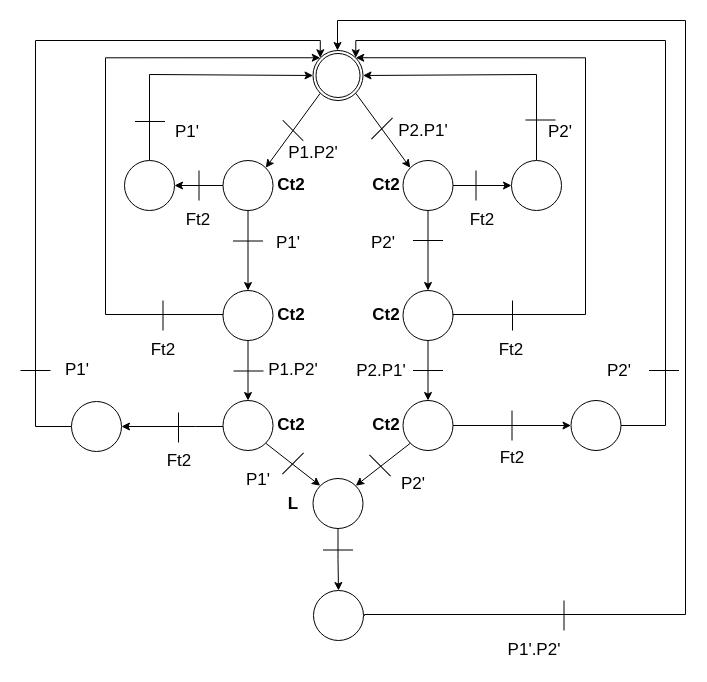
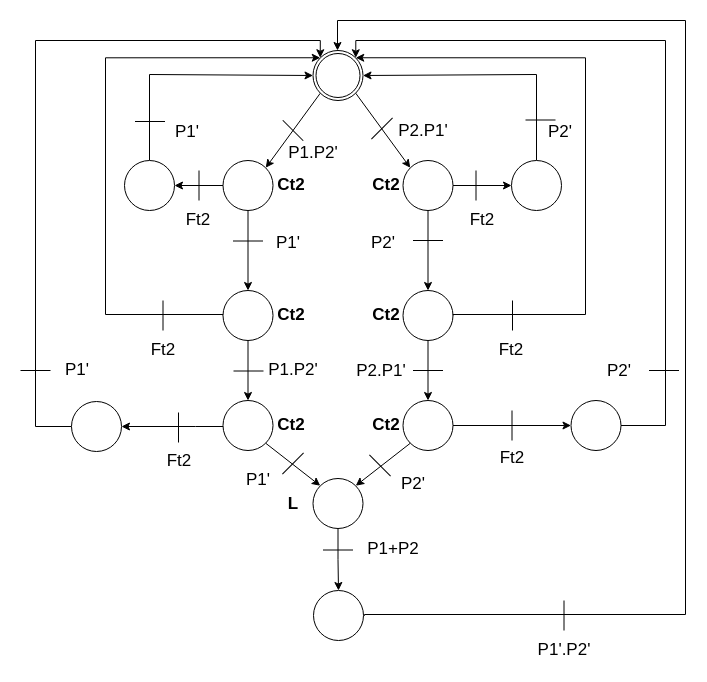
none -> (393, 550)
(534, 651) -> (564, 651)
